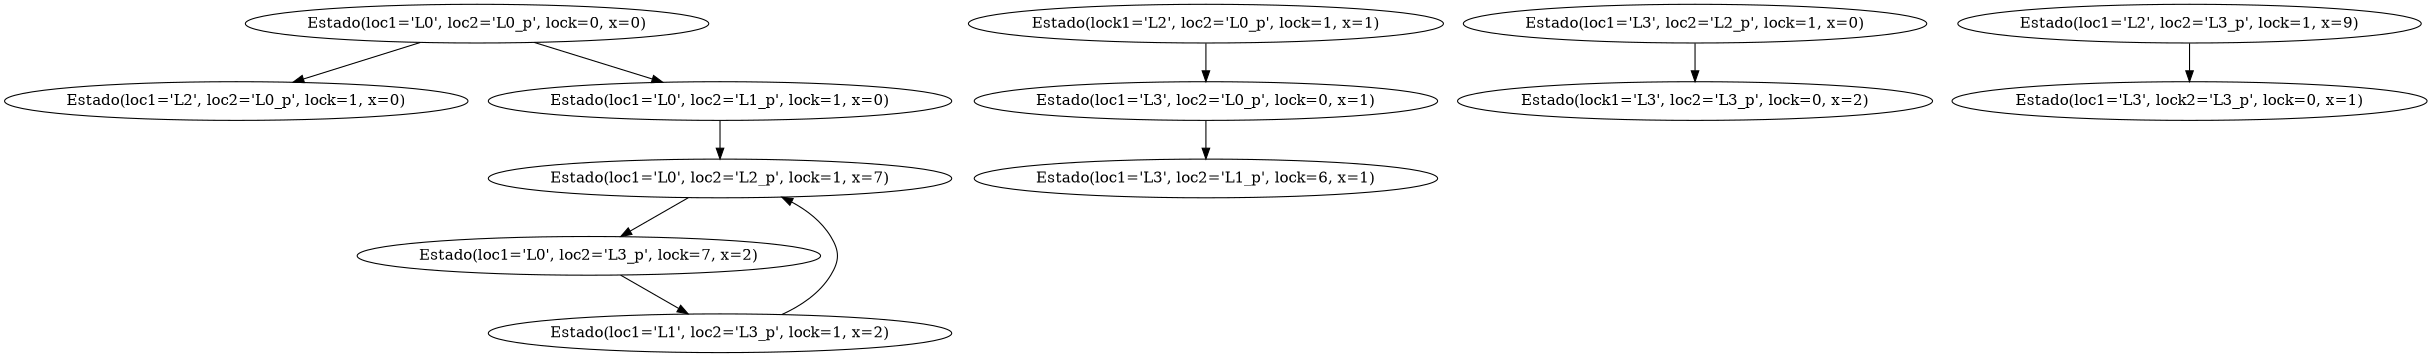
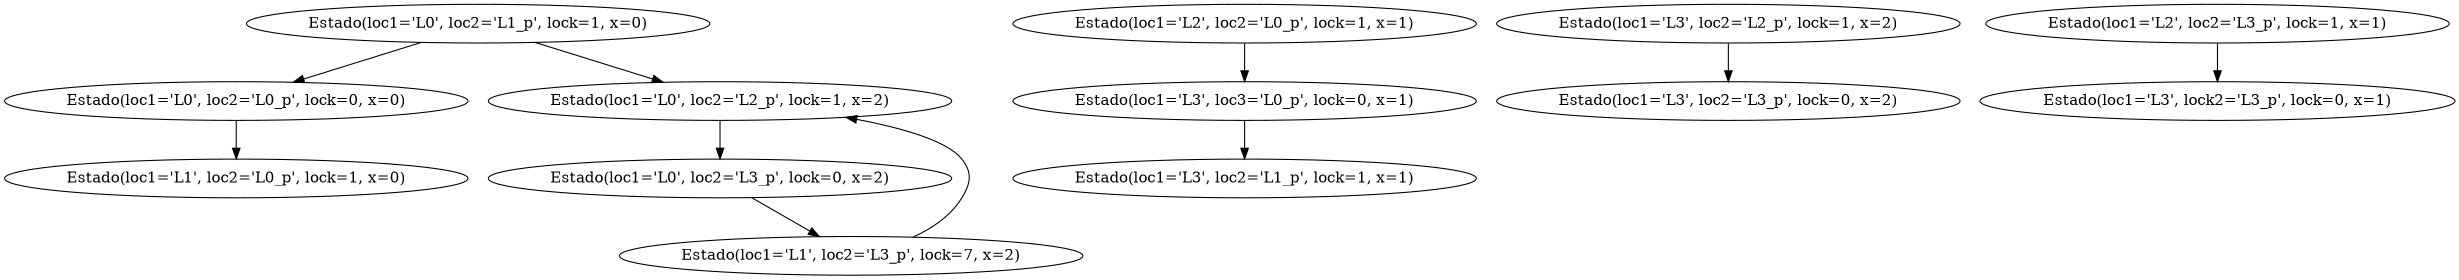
(1206, 24) -> (1245, 24)
(1695, 24) -> (1728, 24)
(2190, 24) -> (2218, 24)
(593, 61) -> (363, 61)
(236, 101) -> (236, 178)
(1206, 101) -> (1245, 101)
(1695, 101) -> (1728, 101)
(720, 178) -> (720, 101)
(1206, 178) -> (1245, 178)
(589, 256) -> (720, 178)
(720, 333) -> (851, 256)
